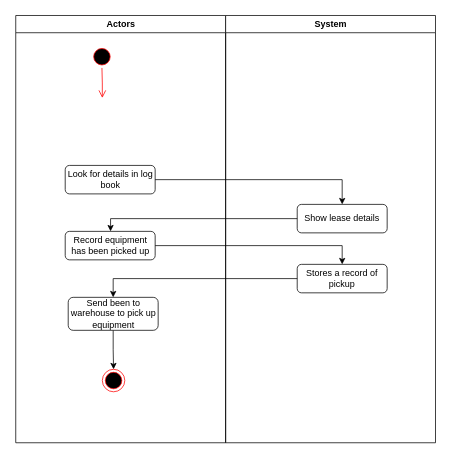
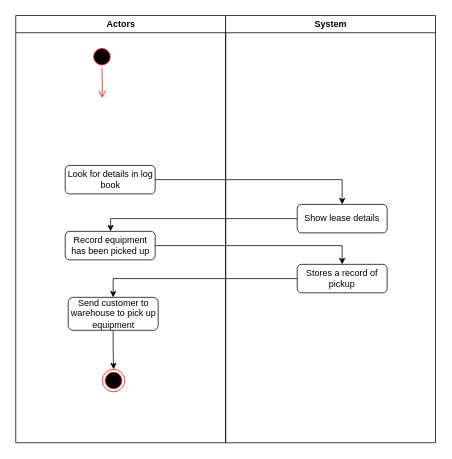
(114, 314) -> (114, 314)
